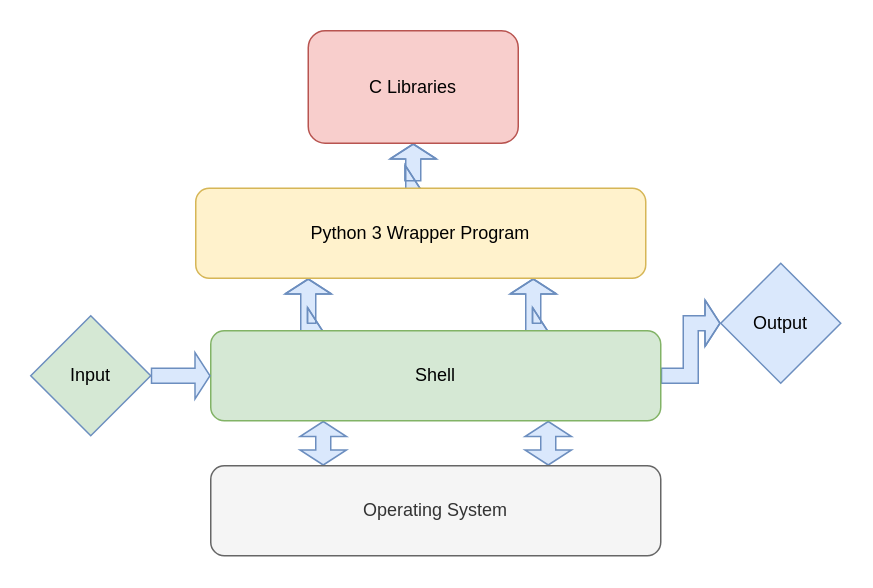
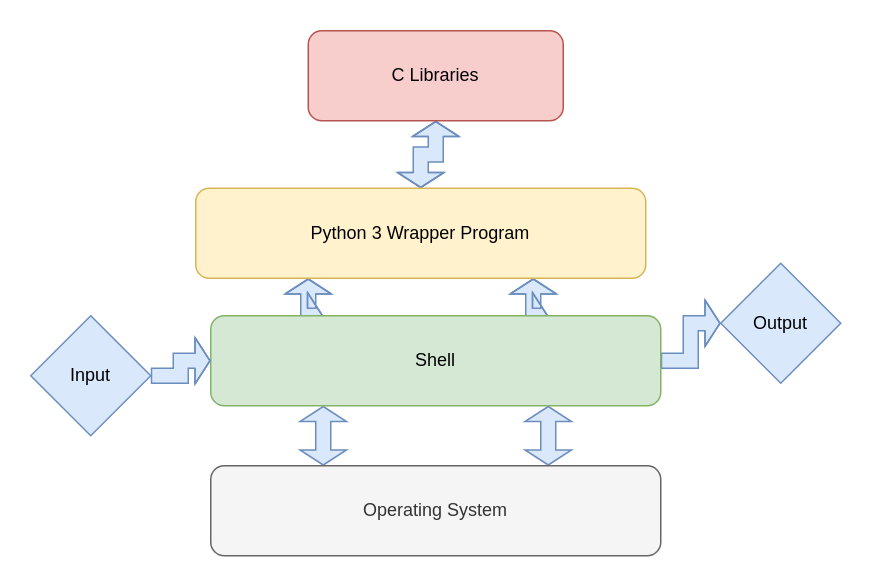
(413, 87) -> (436, 76)
(91, 376) -> (91, 376)
(436, 376) -> (436, 361)
